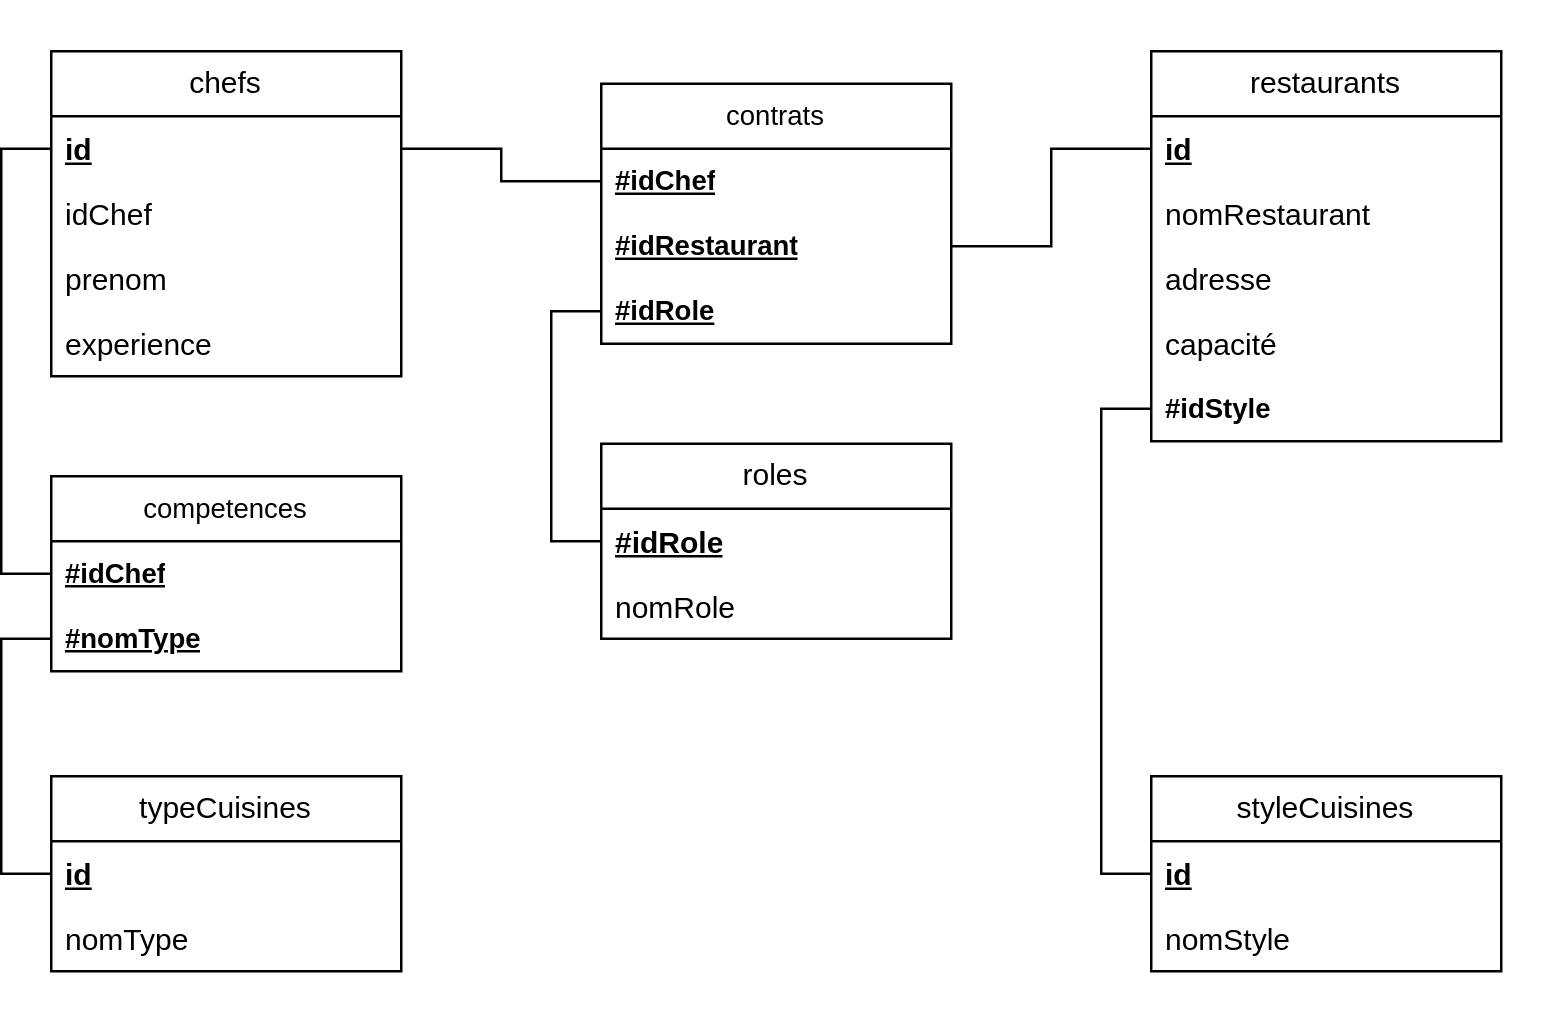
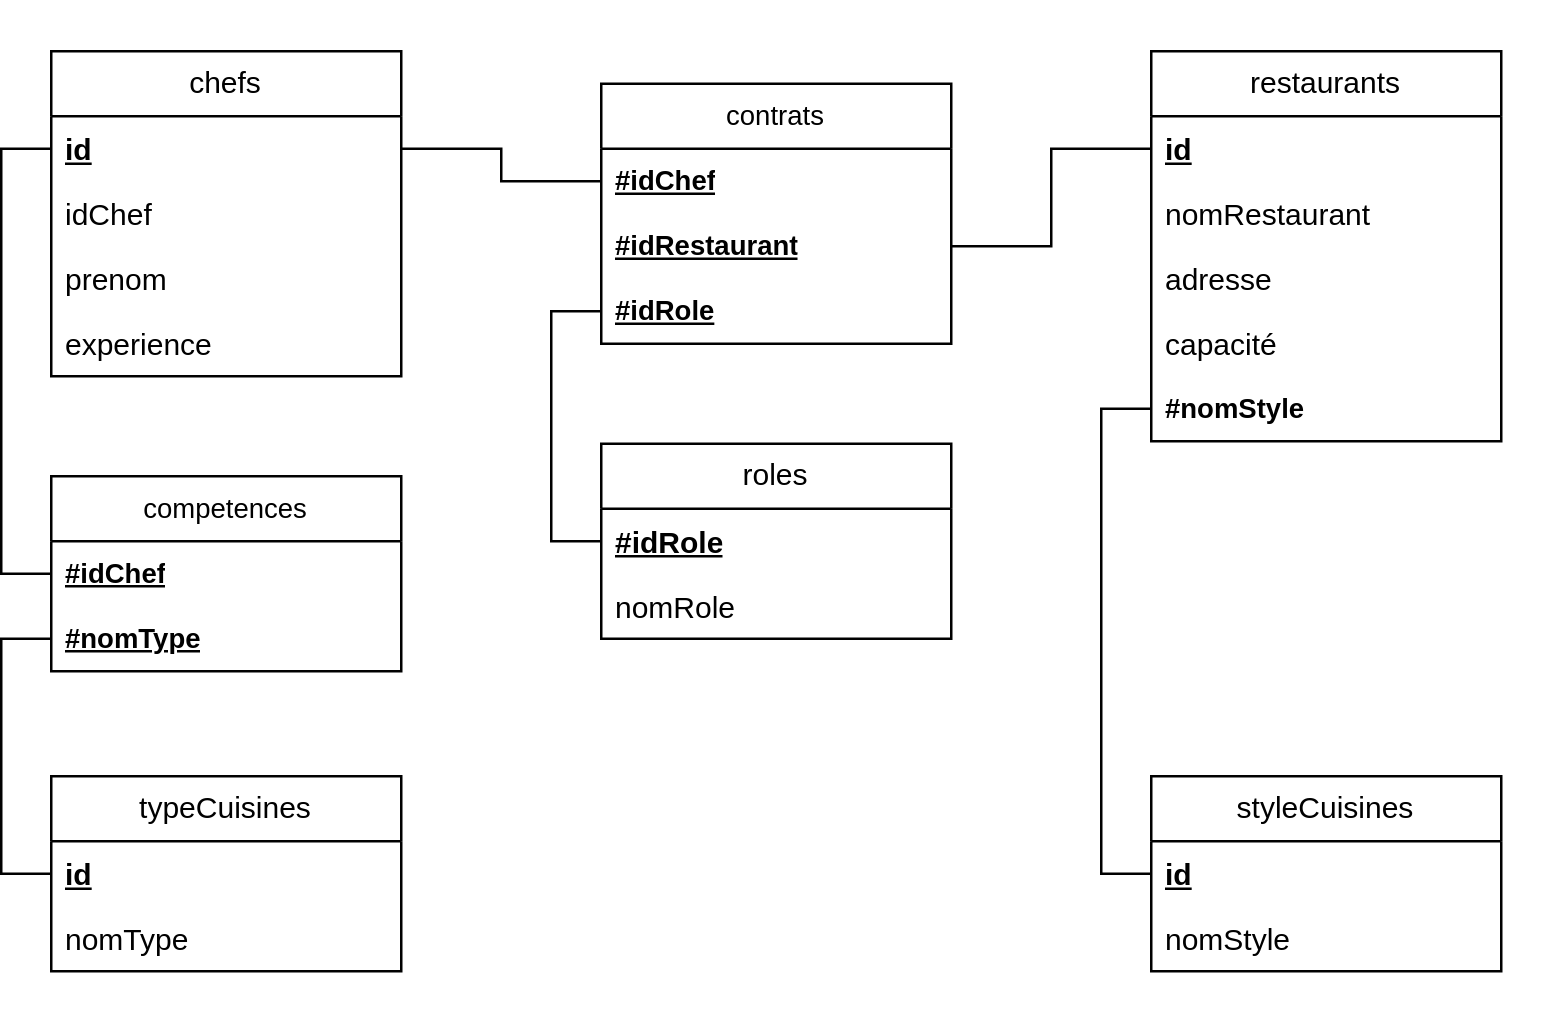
(1221, 410) -> (1232, 410)
